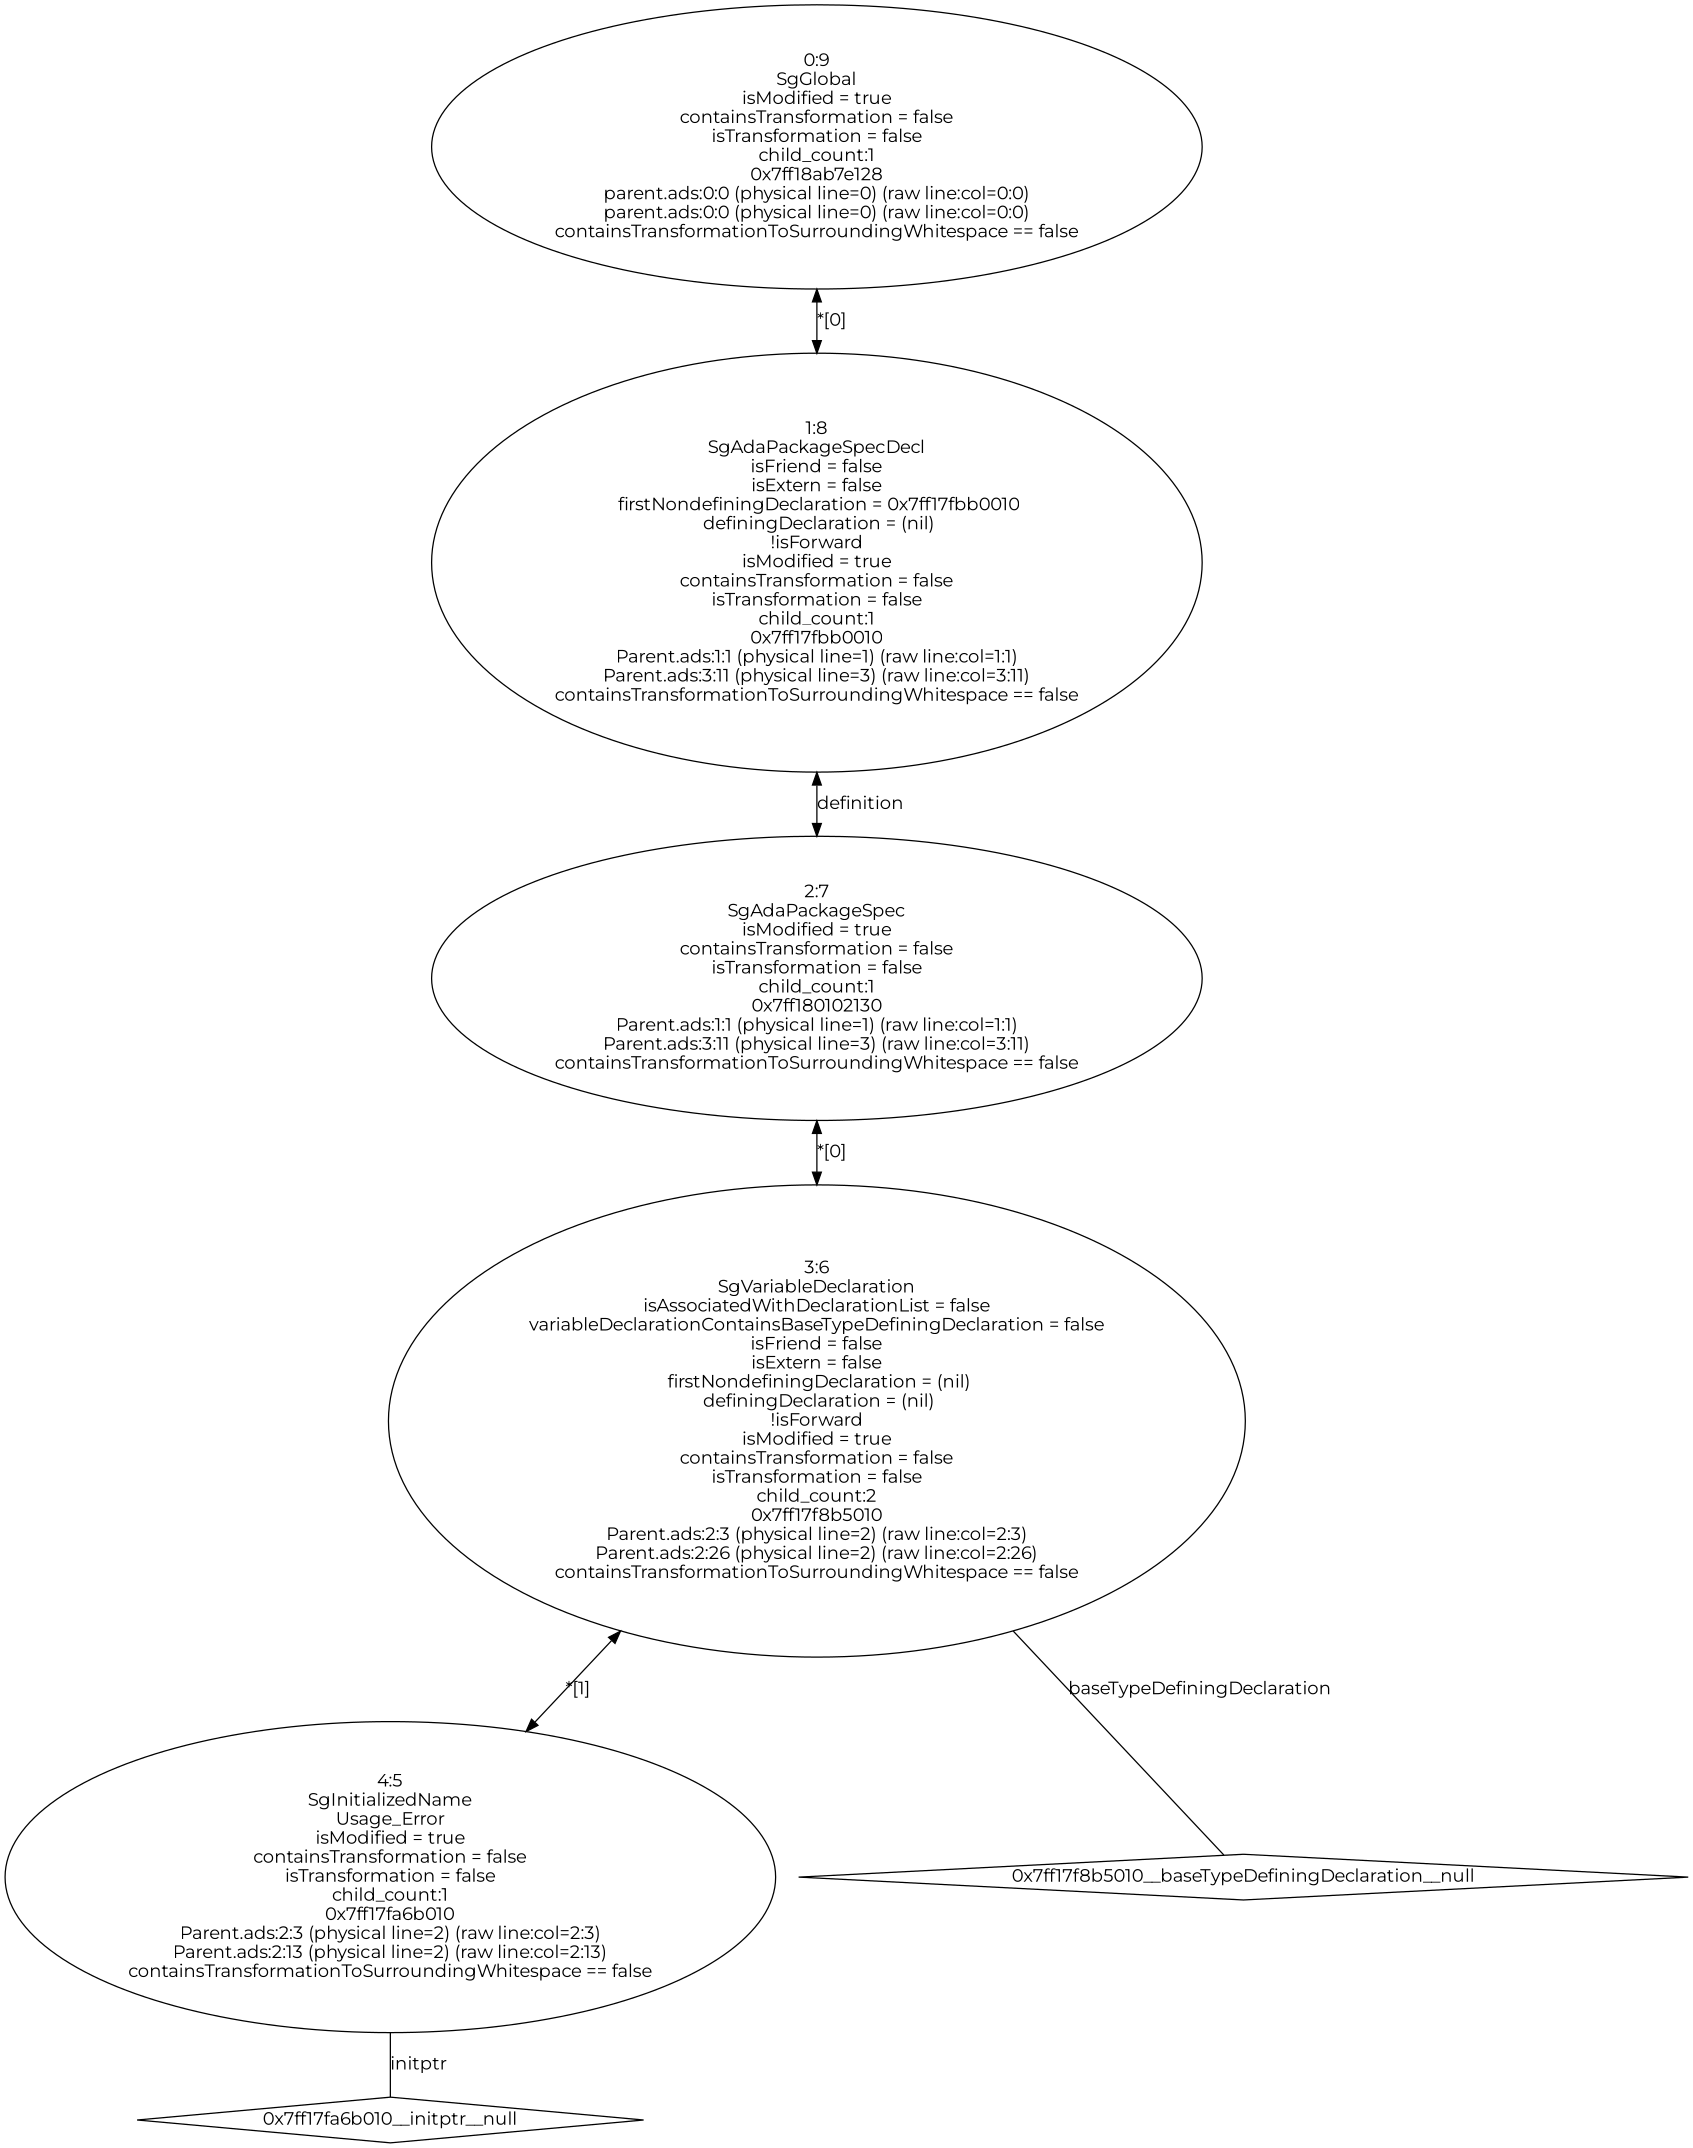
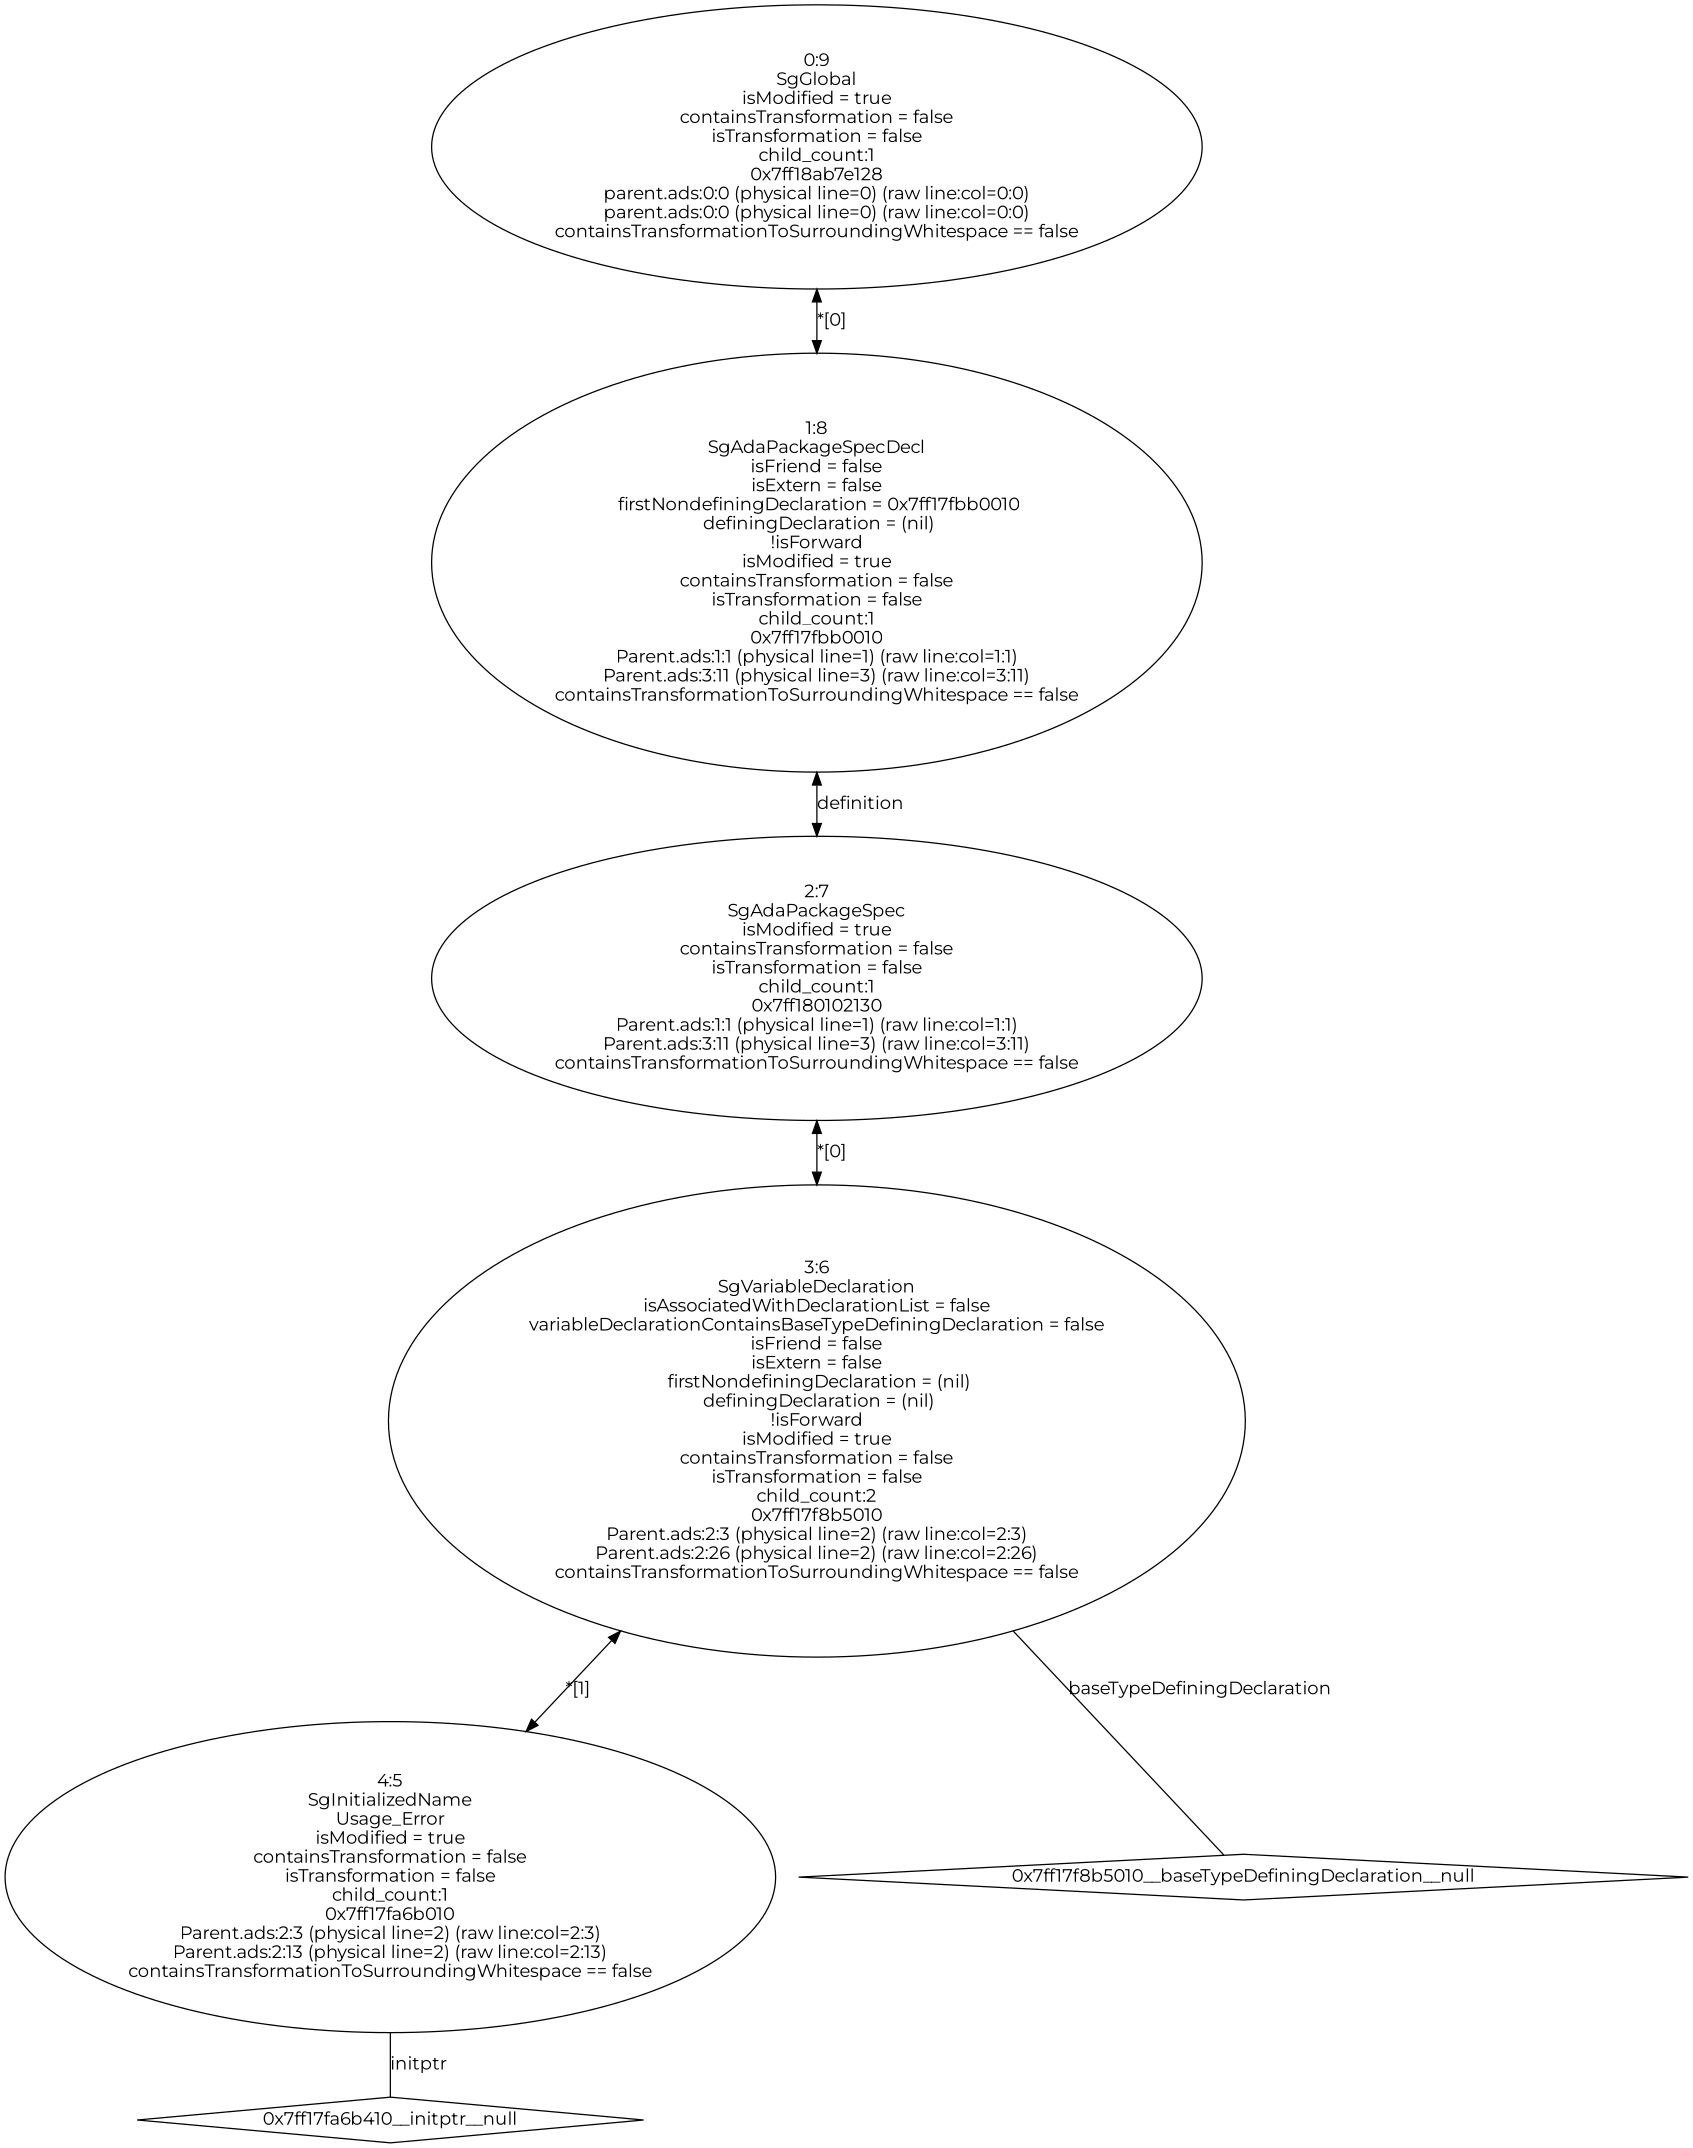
(390, 2120) -> (390, 2120)
